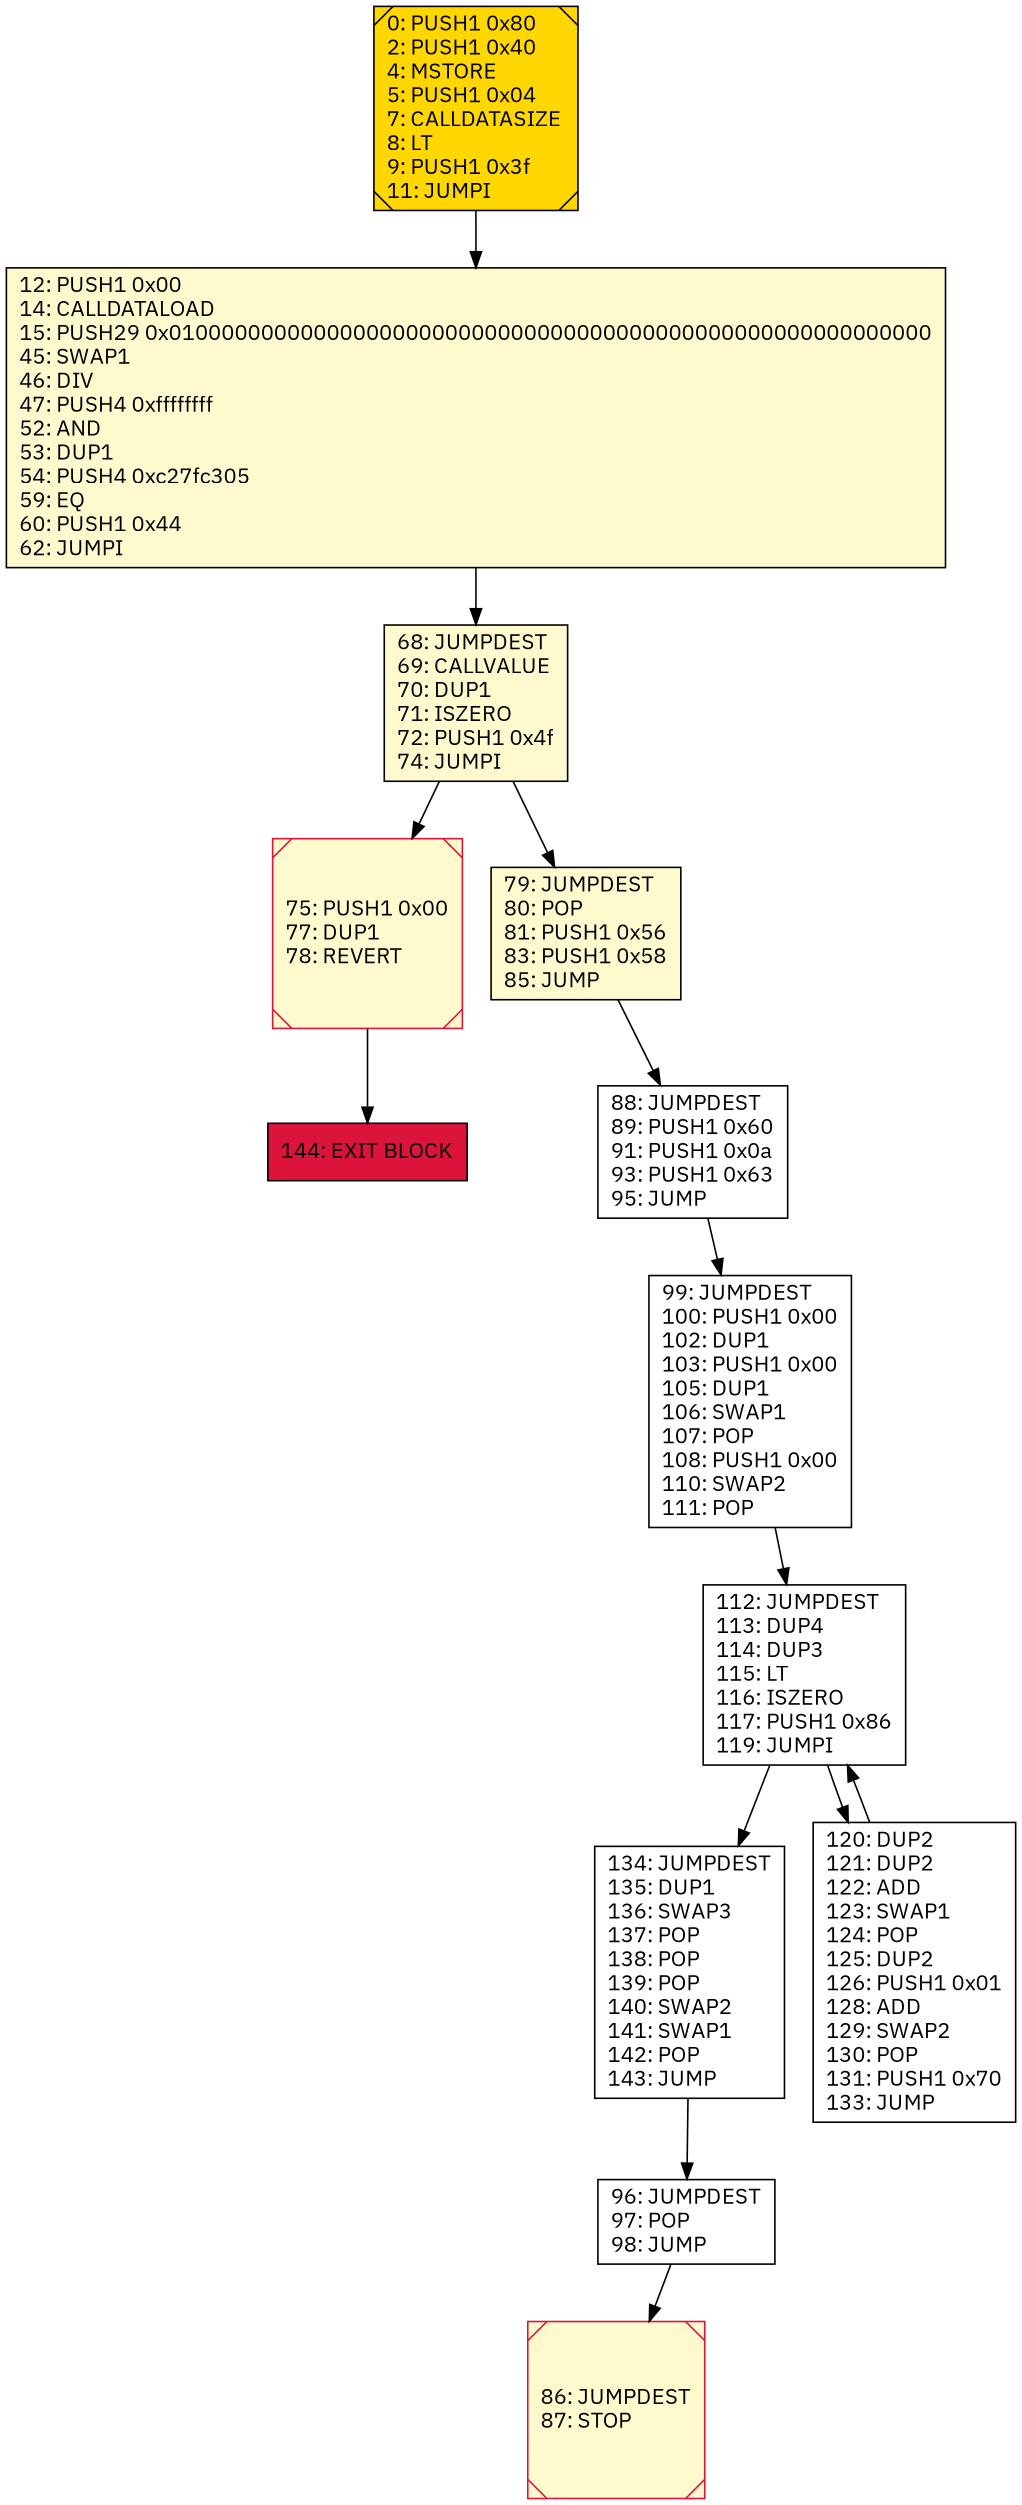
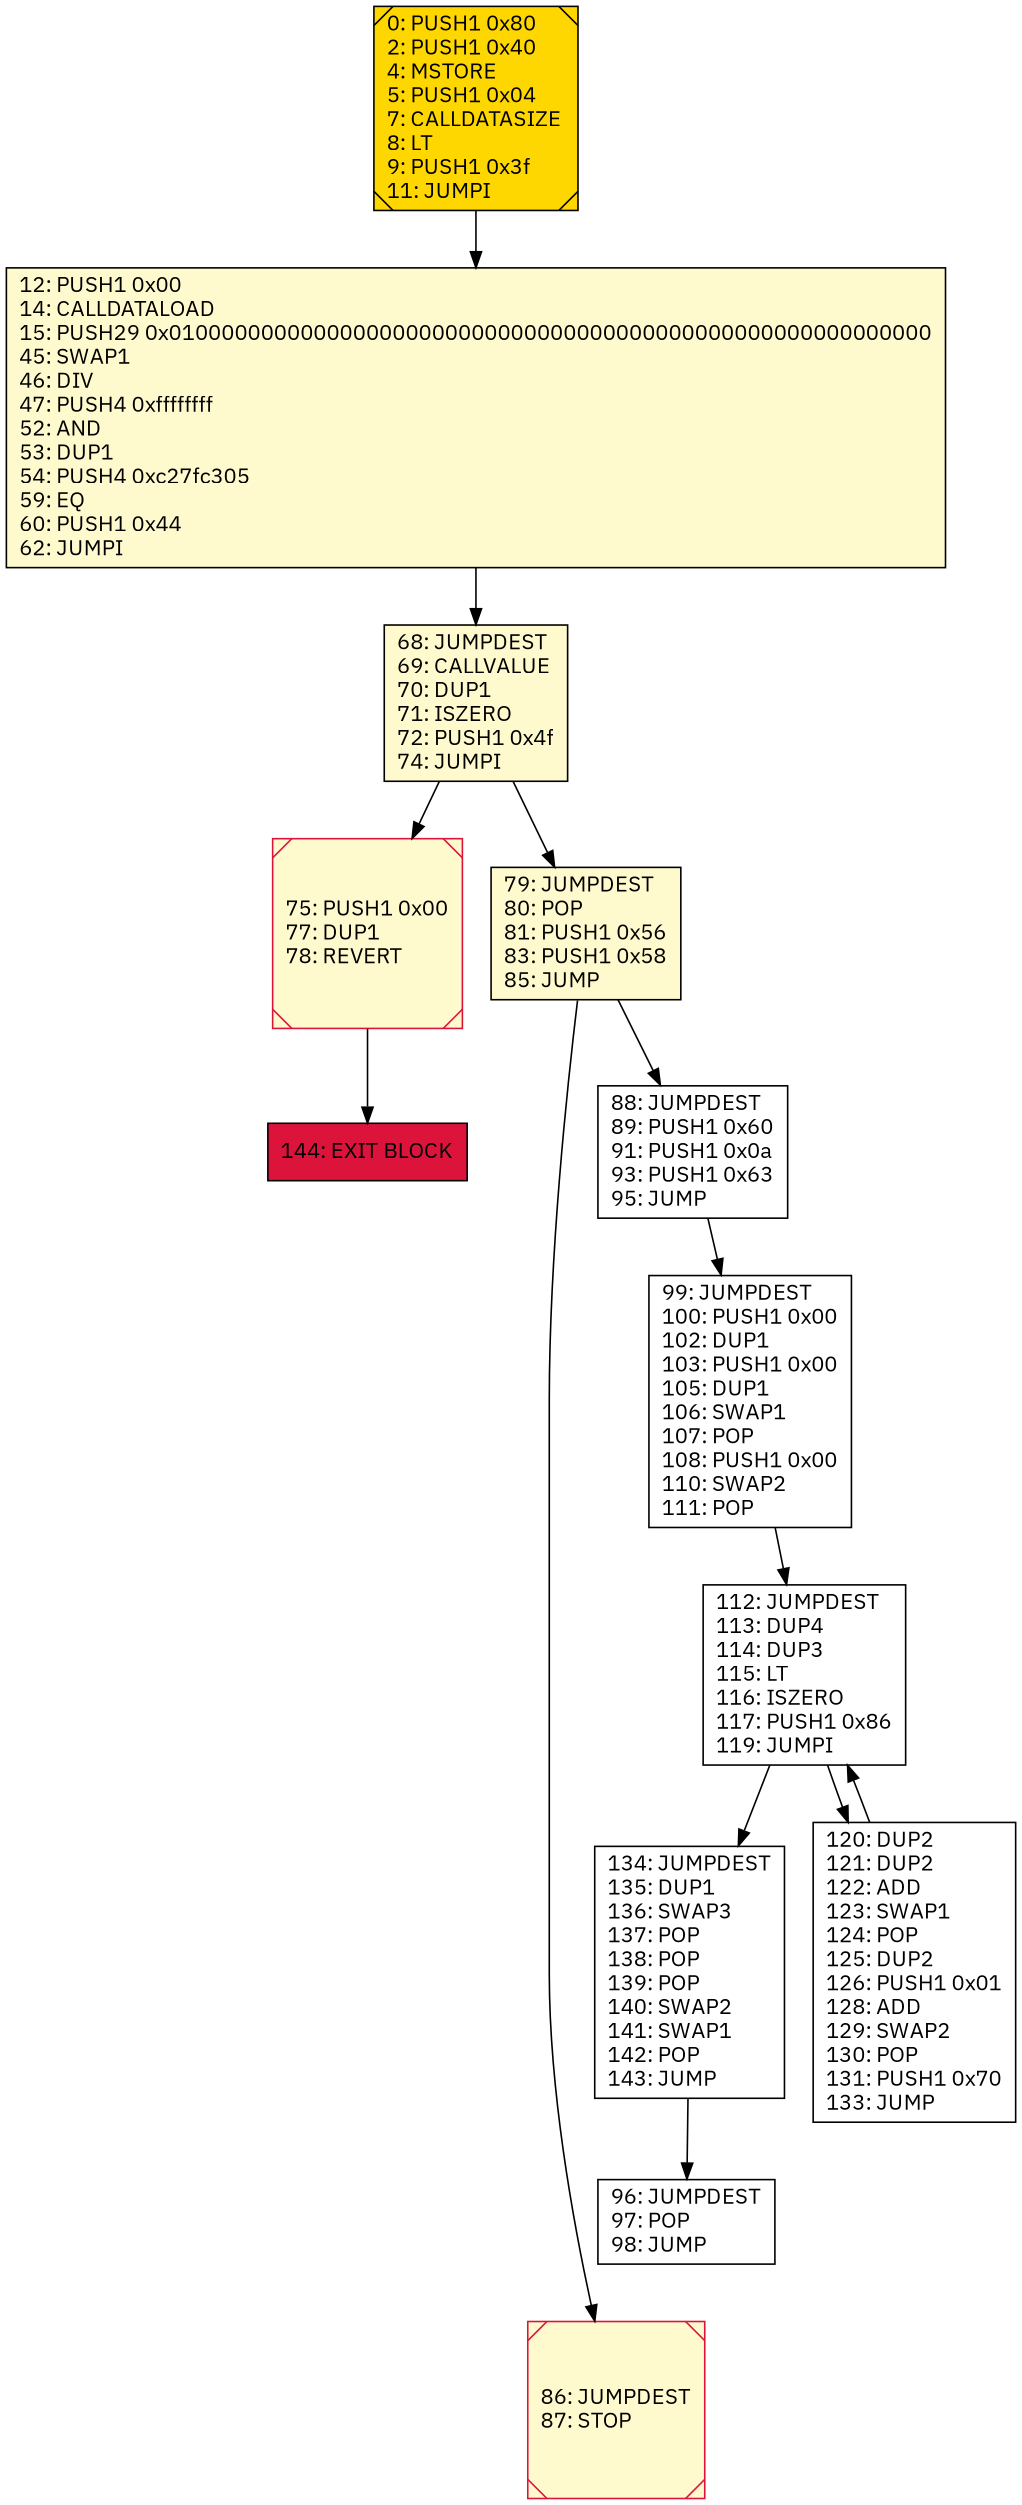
(663, 2285) -> (549, 1654)
